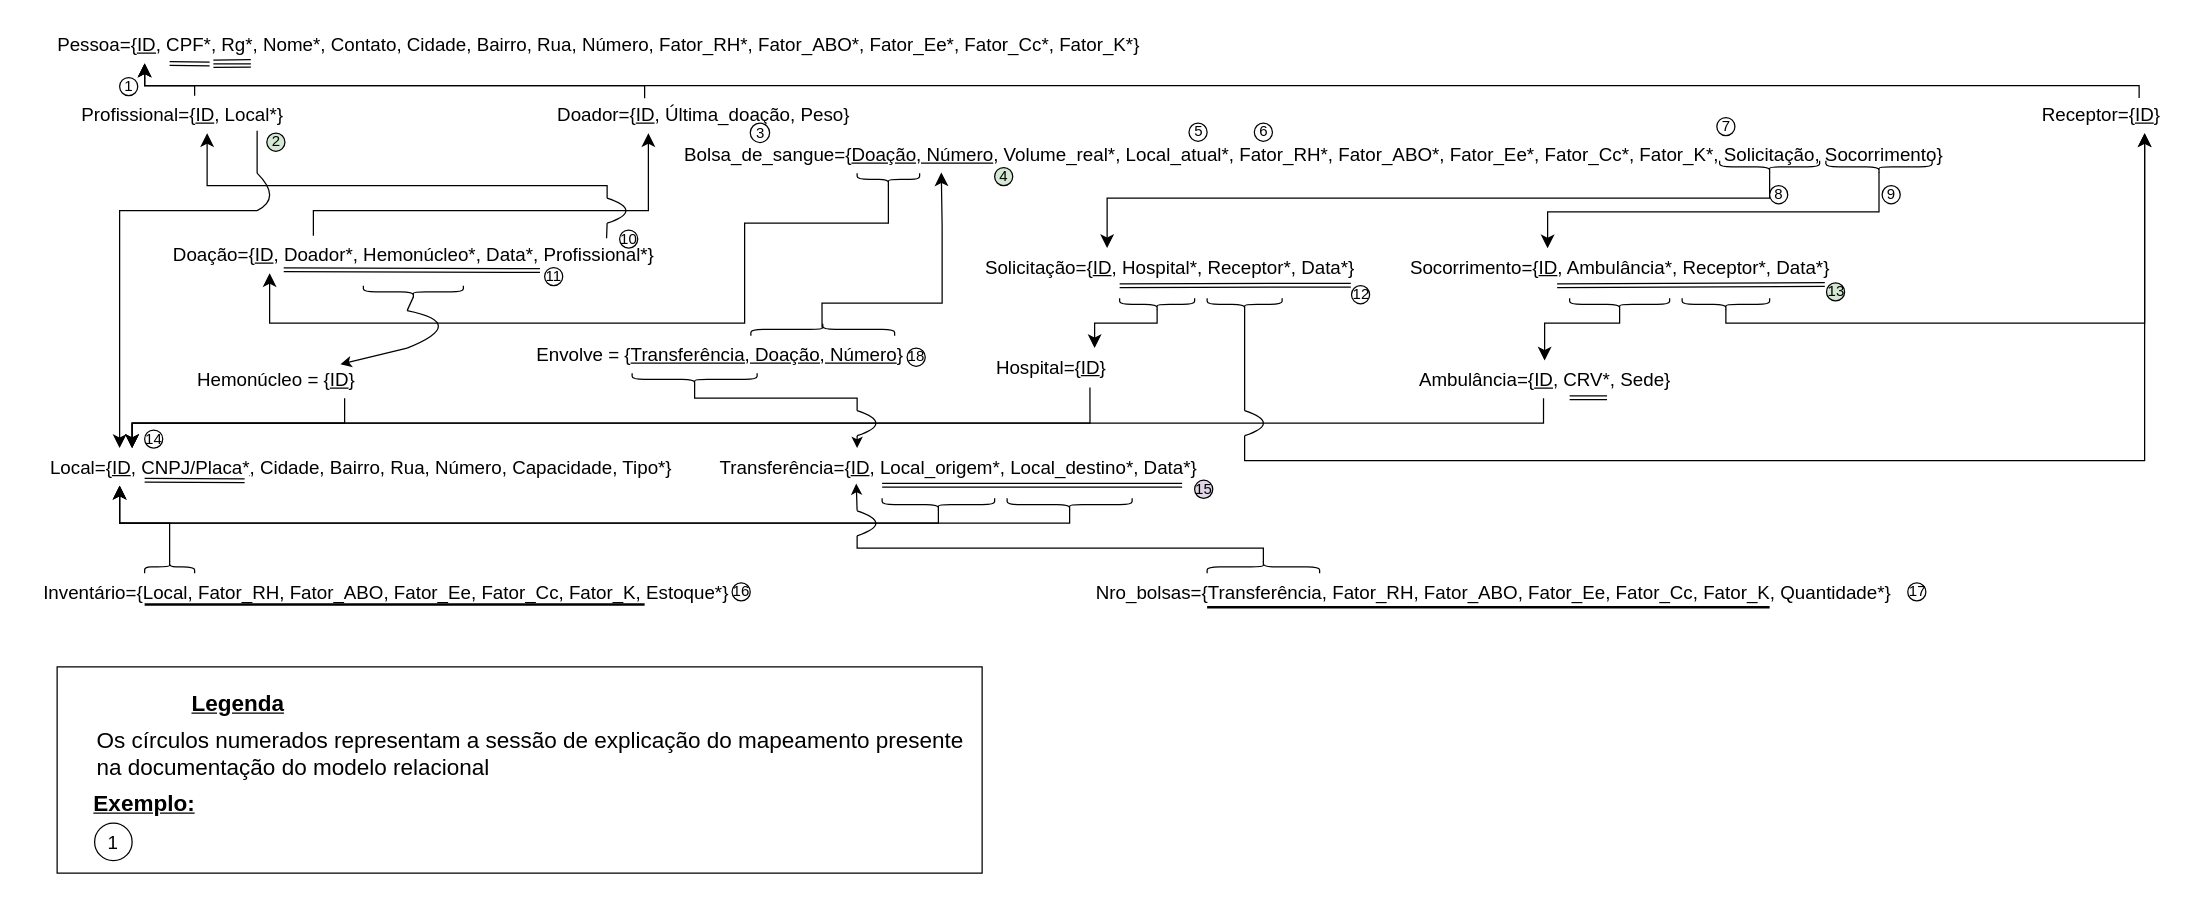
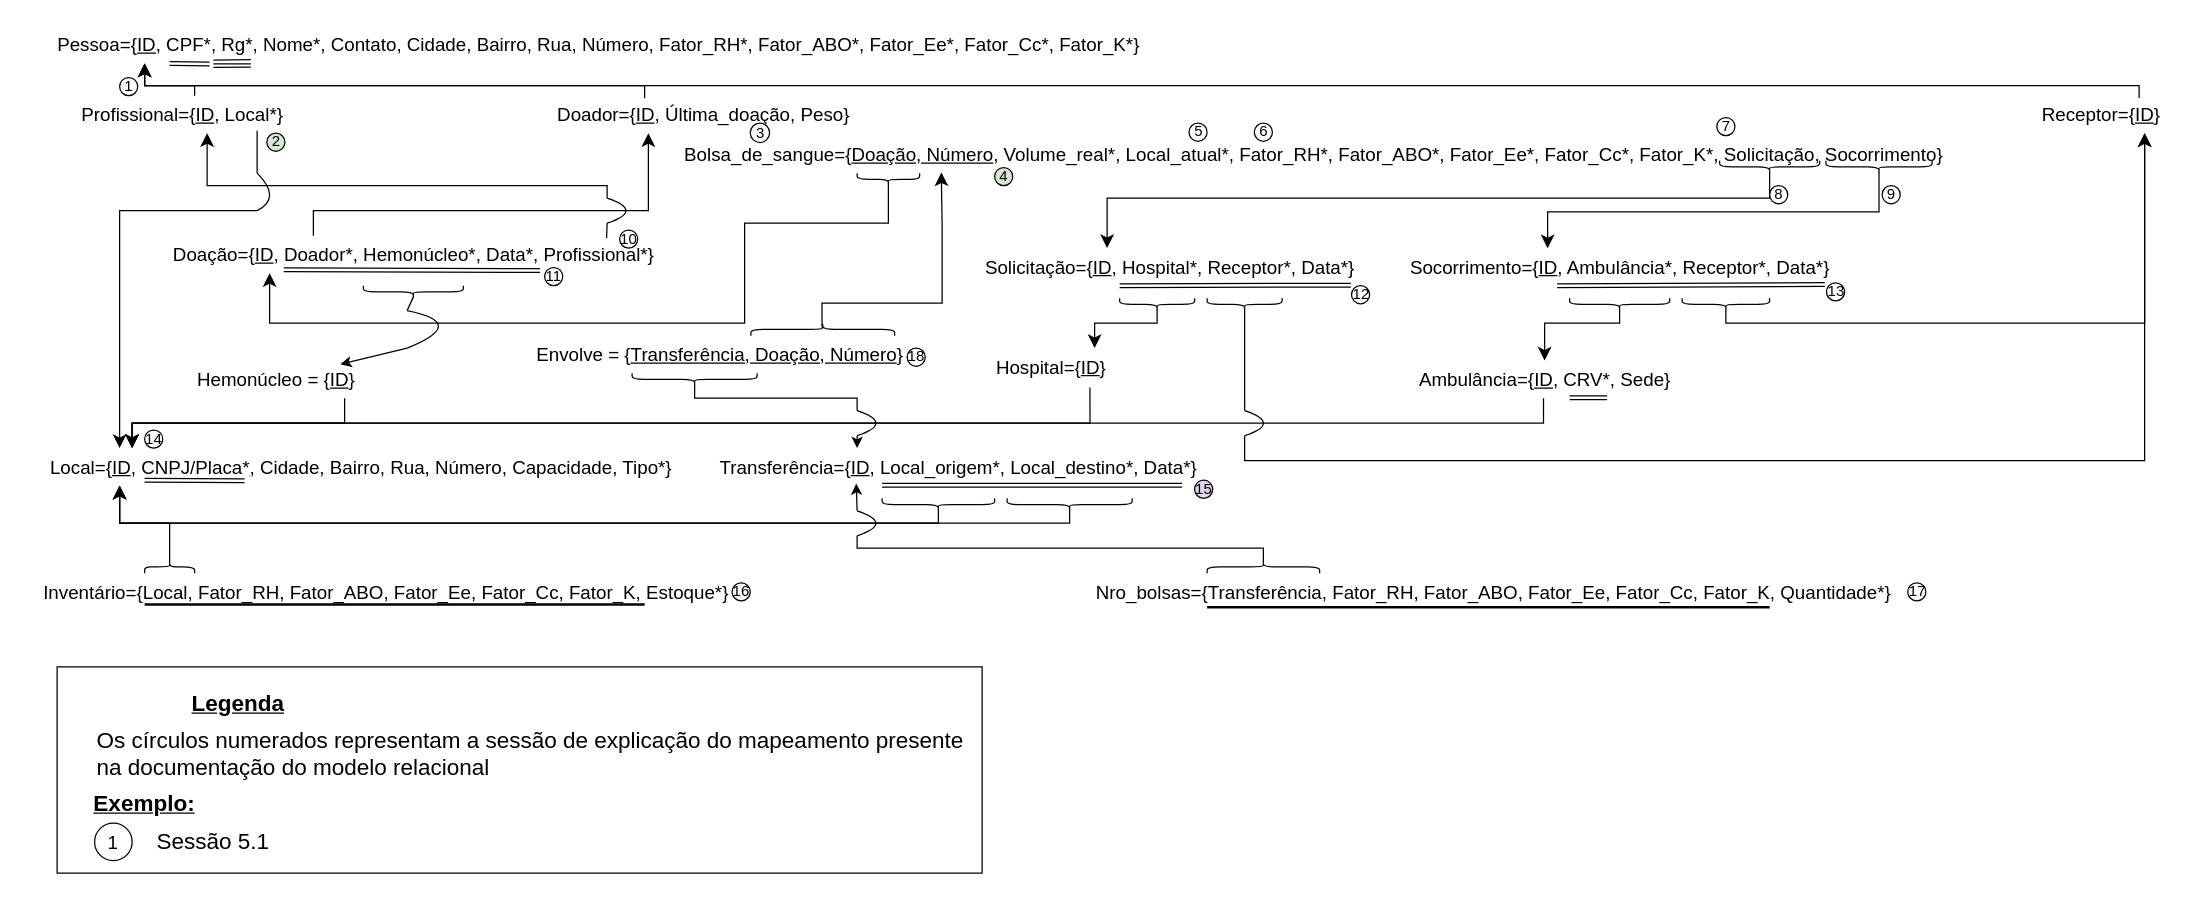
(1835, 292) -> (1835, 292)
none -> (213, 842)
